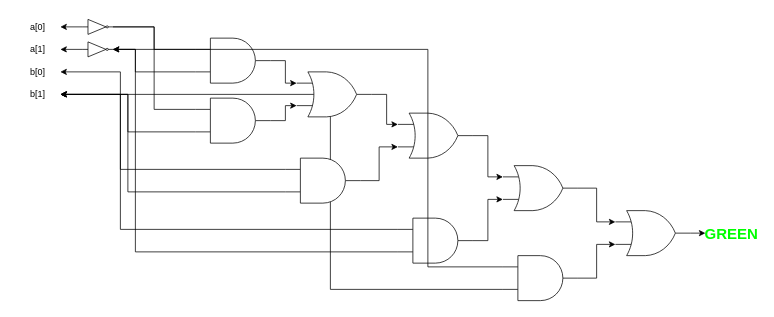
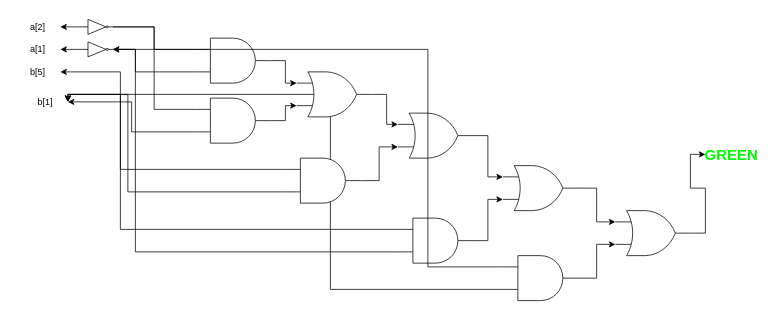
(38, 27) -> (38, 27)
(38, 72) -> (38, 72)
(38, 94) -> (45, 102)
(732, 233) -> (732, 154)
